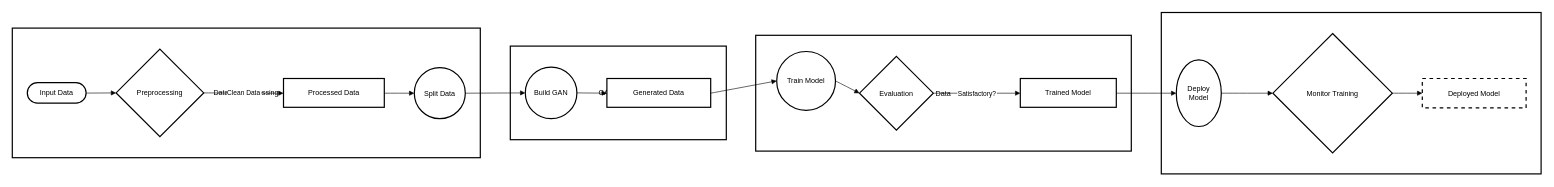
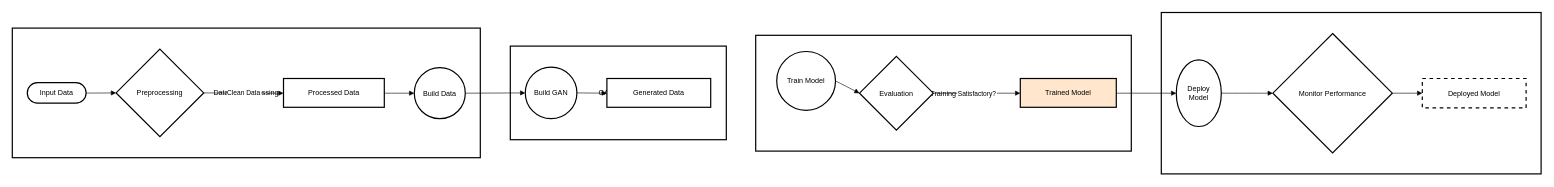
(742, 87) -> none
(440, 93) -> (440, 93)
(944, 93) -> (944, 93)
(1068, 93) -> (1068, 93)
(1333, 93) -> (1333, 93)
